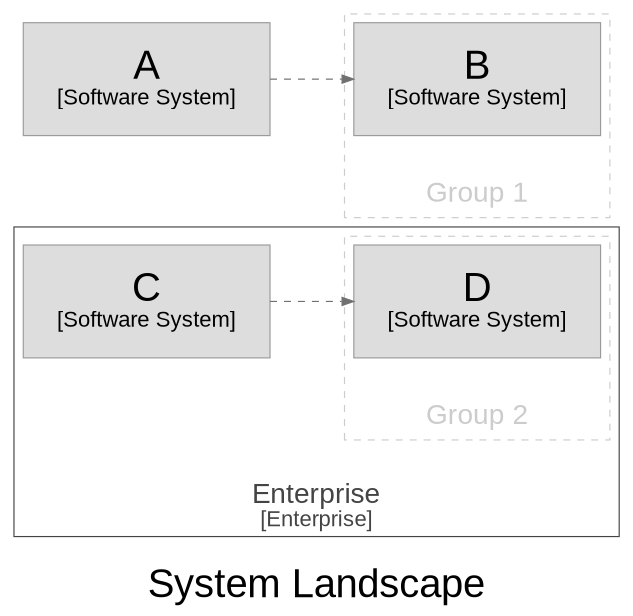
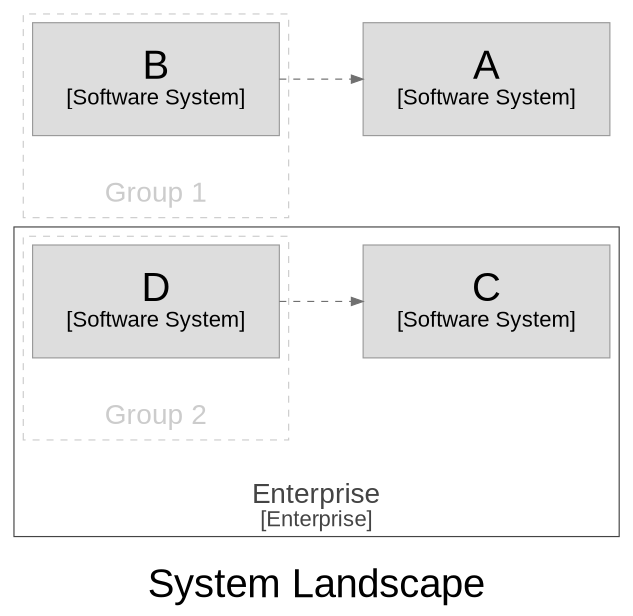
(306, 79) -> (315, 79)
(306, 301) -> (315, 301)
